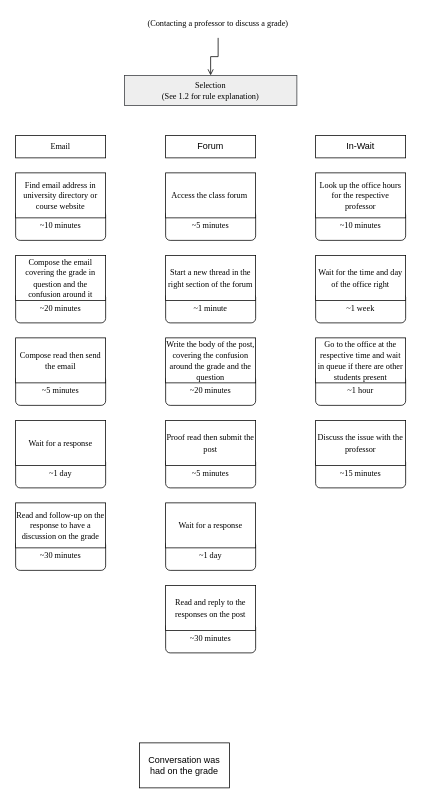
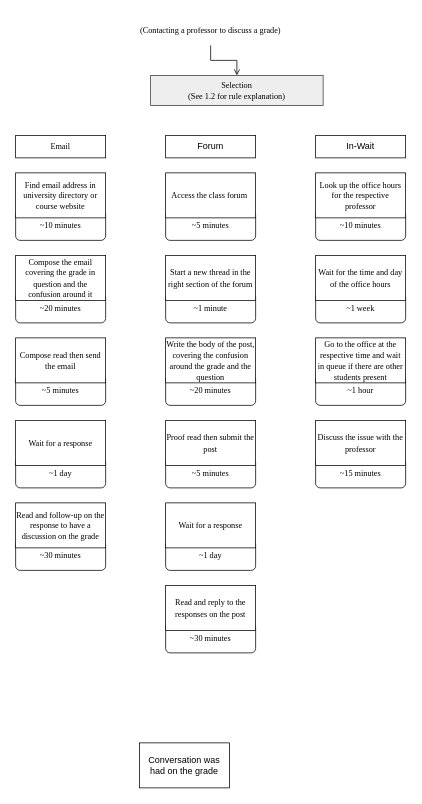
(218, 23) -> (210, 30)
(210, 90) -> (237, 90)
(360, 278) -> (360, 278)
